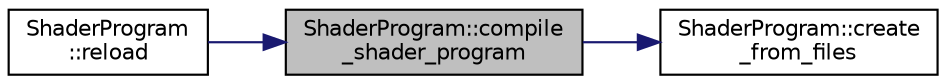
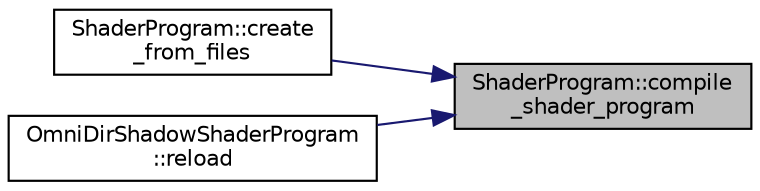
(108, 42) -> (193, 148)
(610, 42) -> (382, 67)
